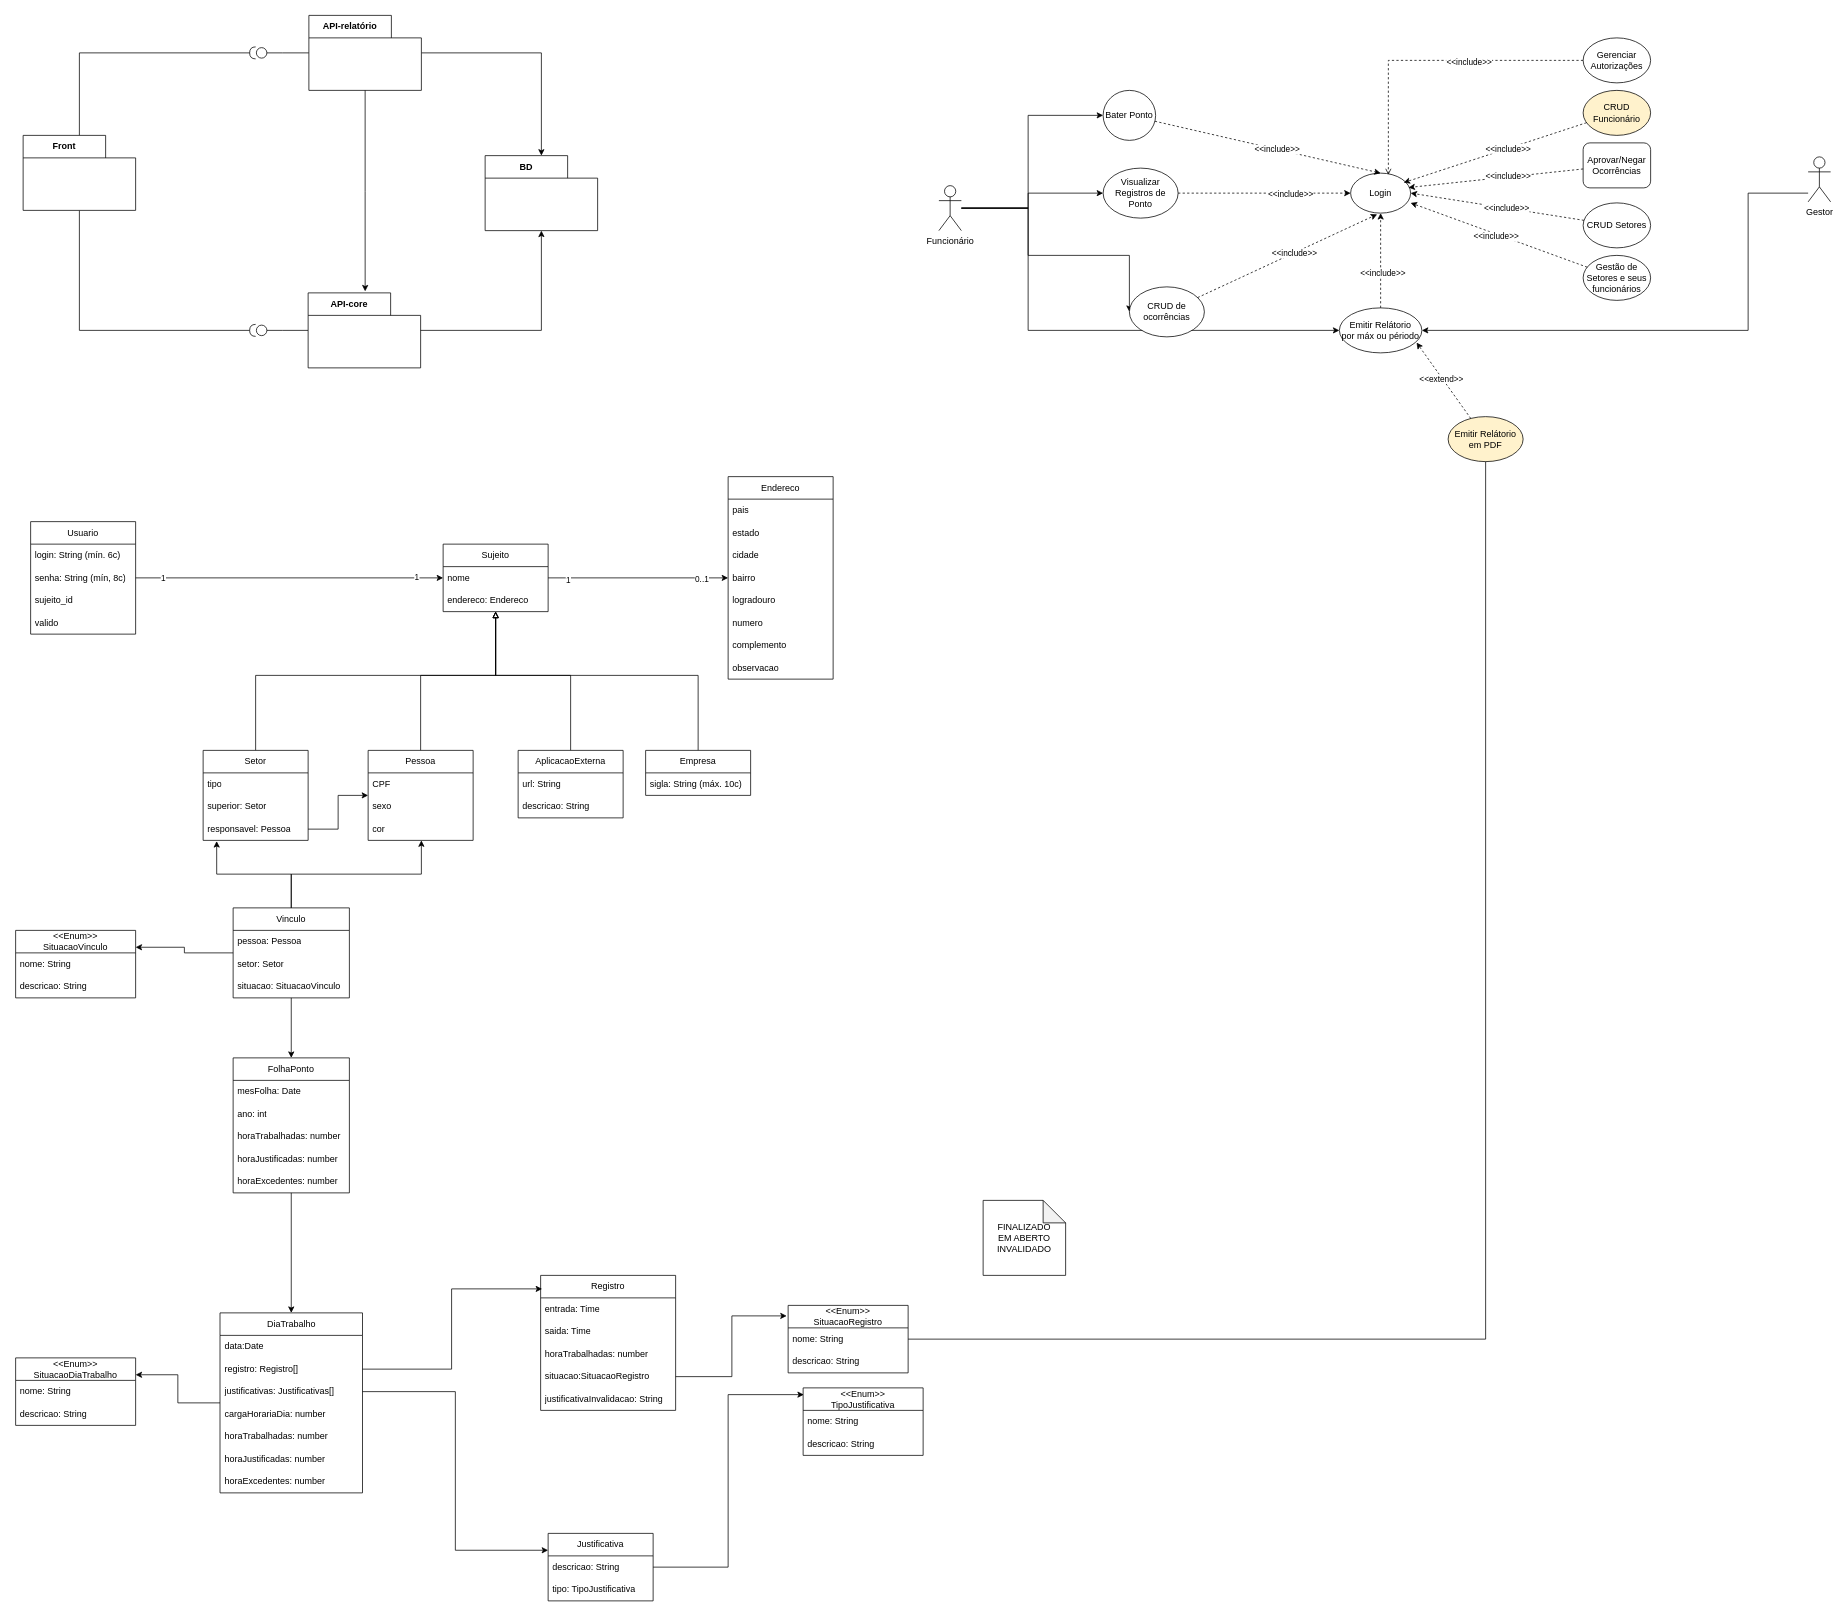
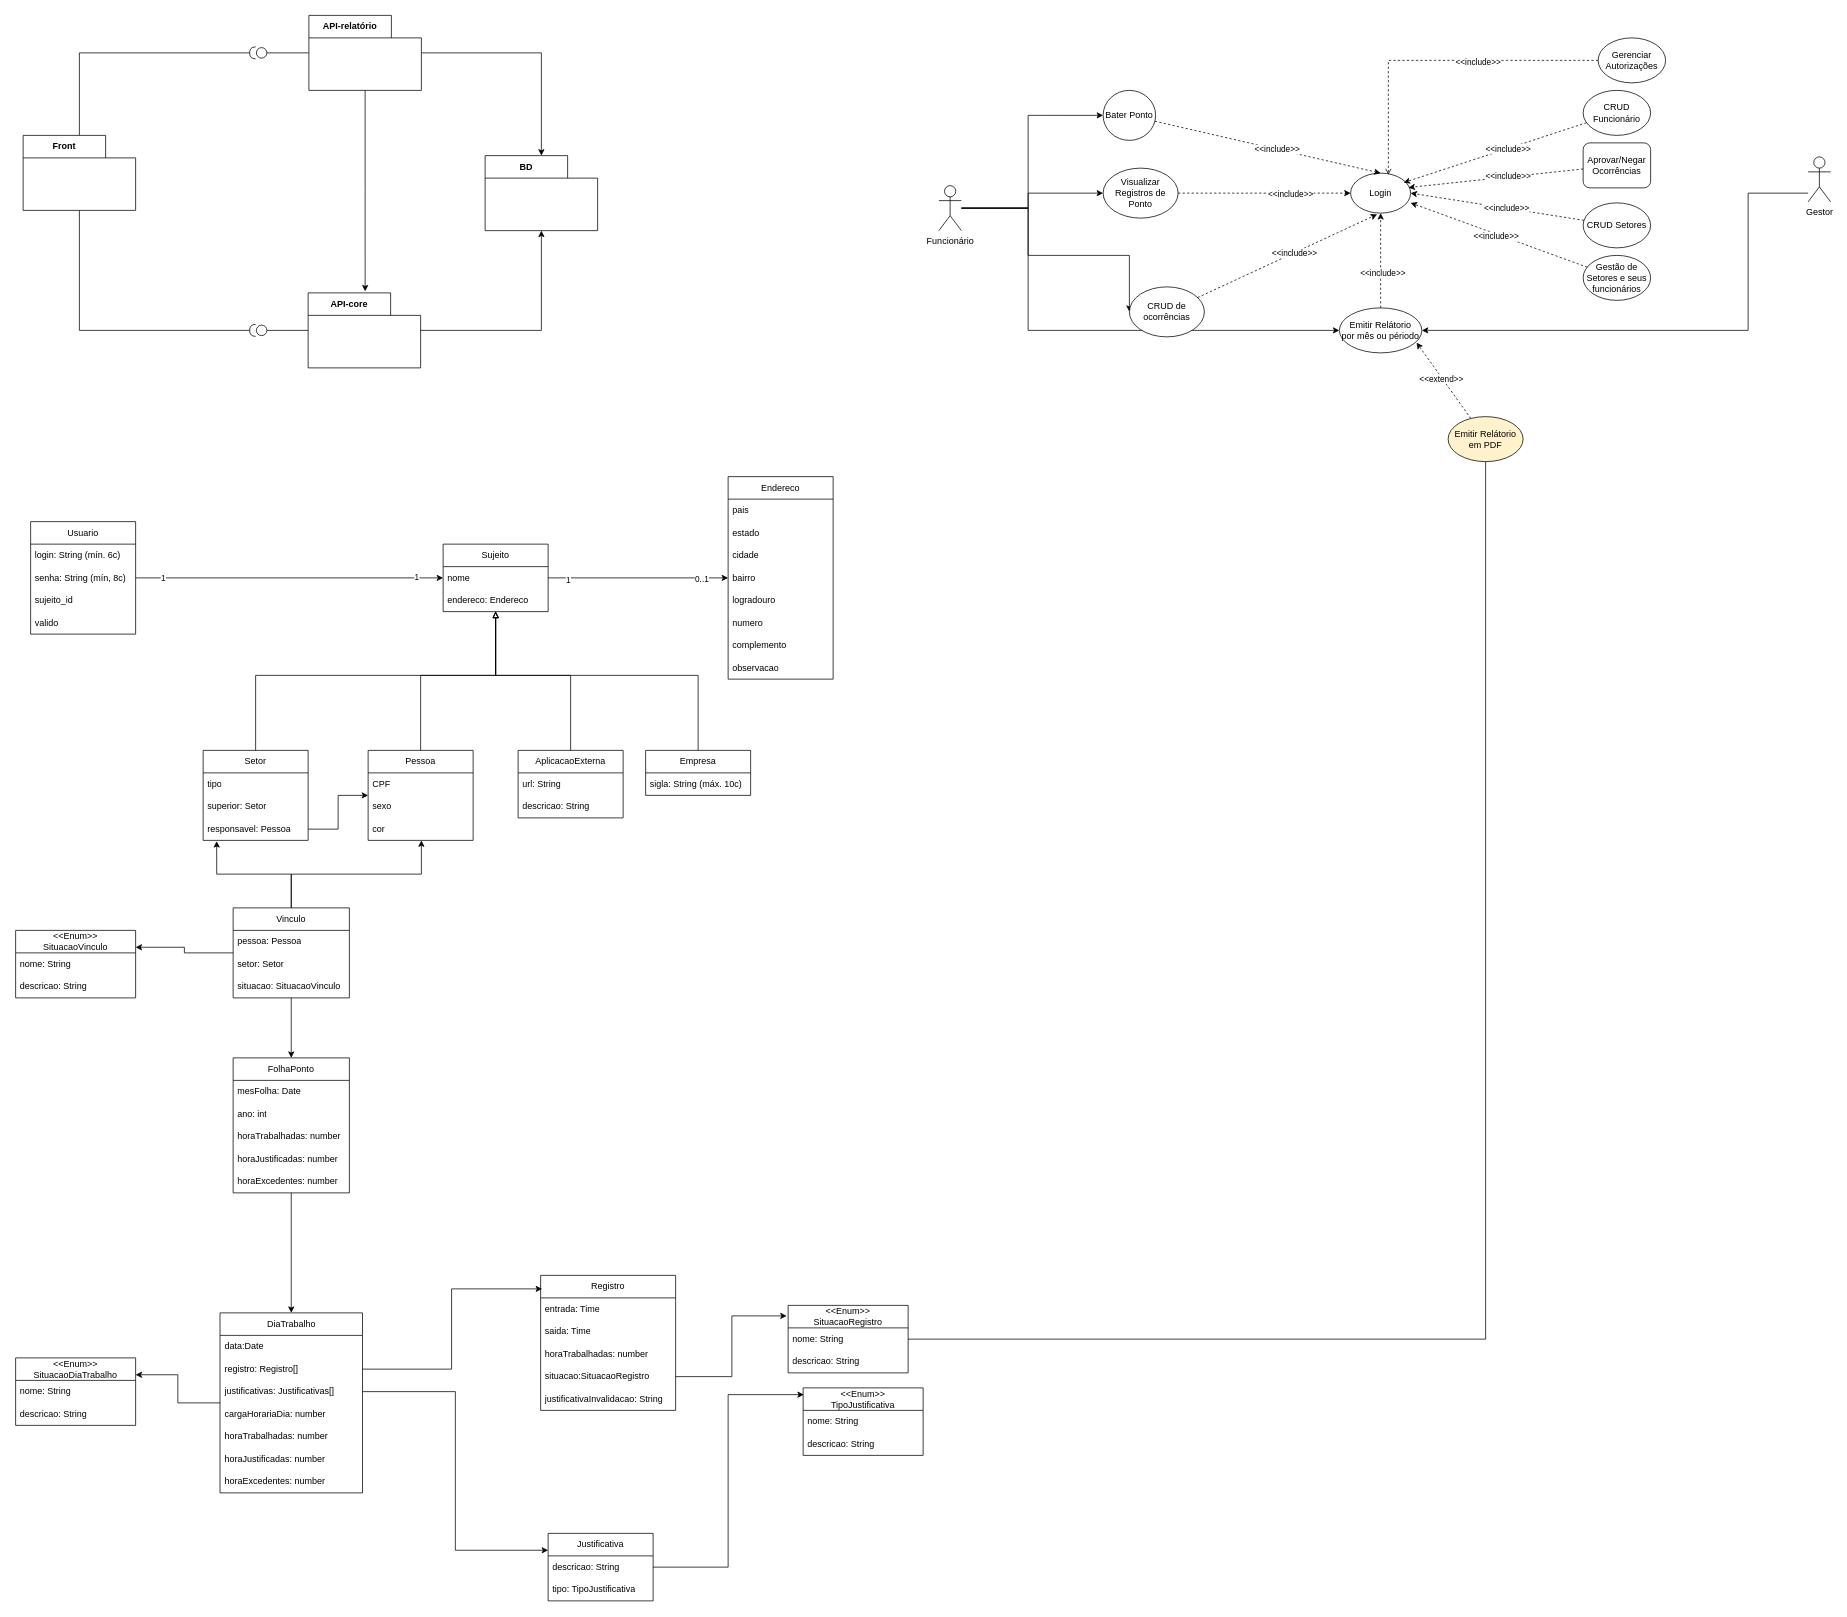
(1617, 60) -> (1632, 60)
(1617, 113) -> (1617, 113)
(1380, 330) -> (1380, 330)
(1024, 1238) -> none
